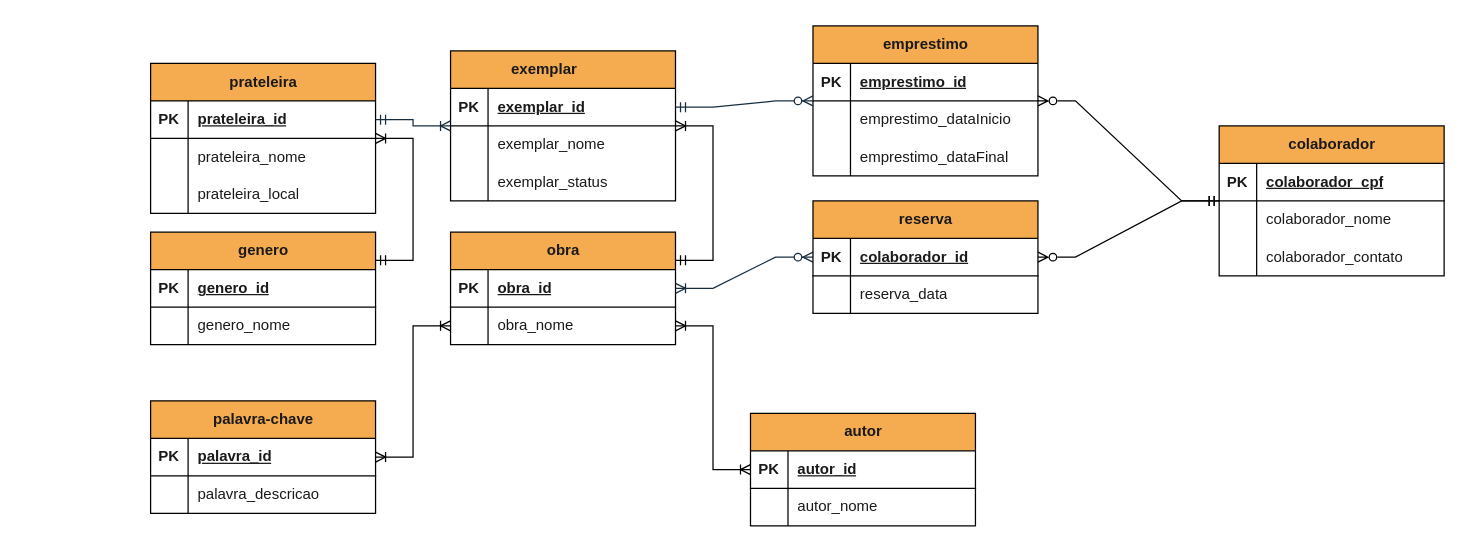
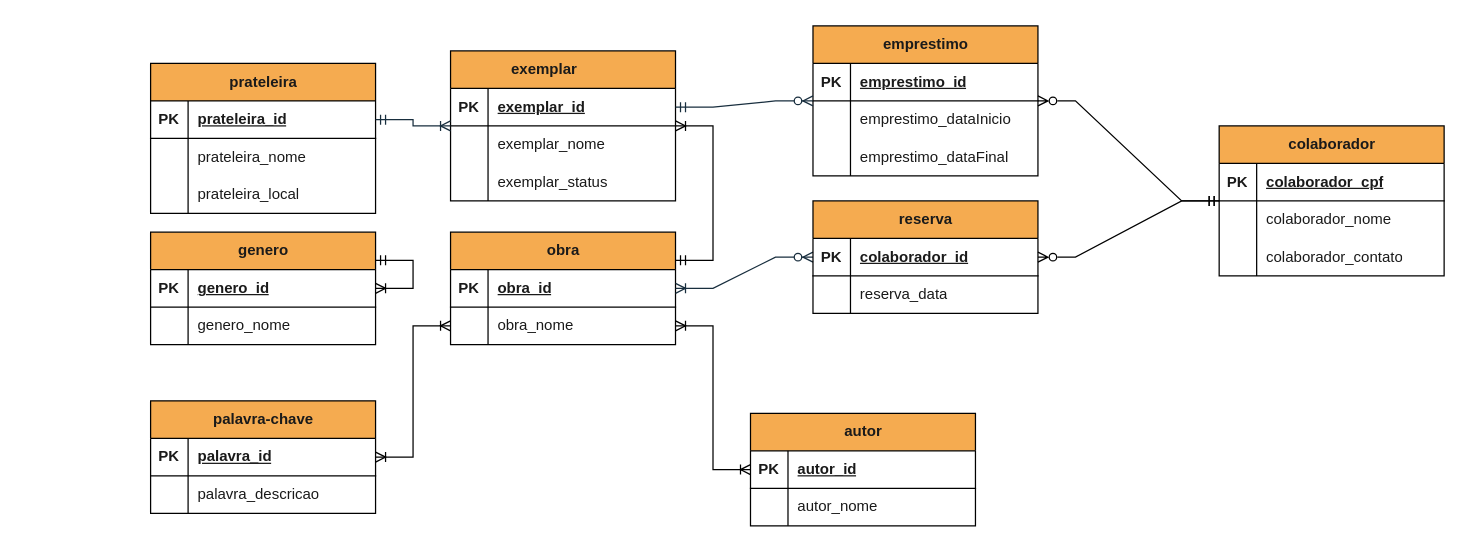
(413, 183) -> (411, 288)
